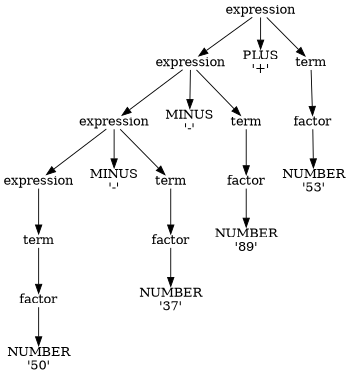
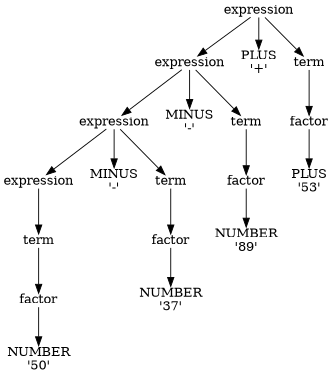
(314, 182) -> (309, 182)
